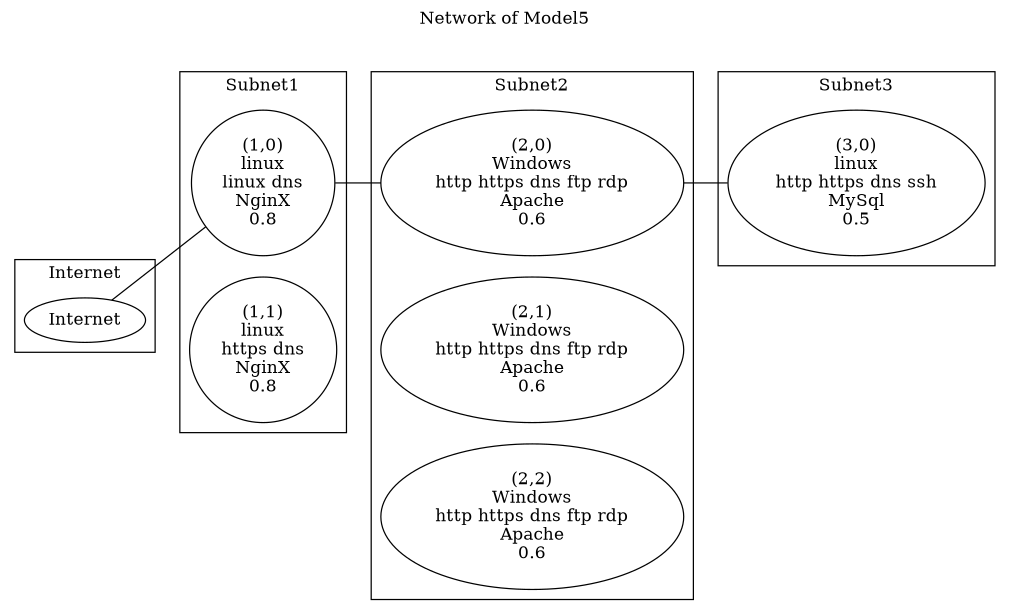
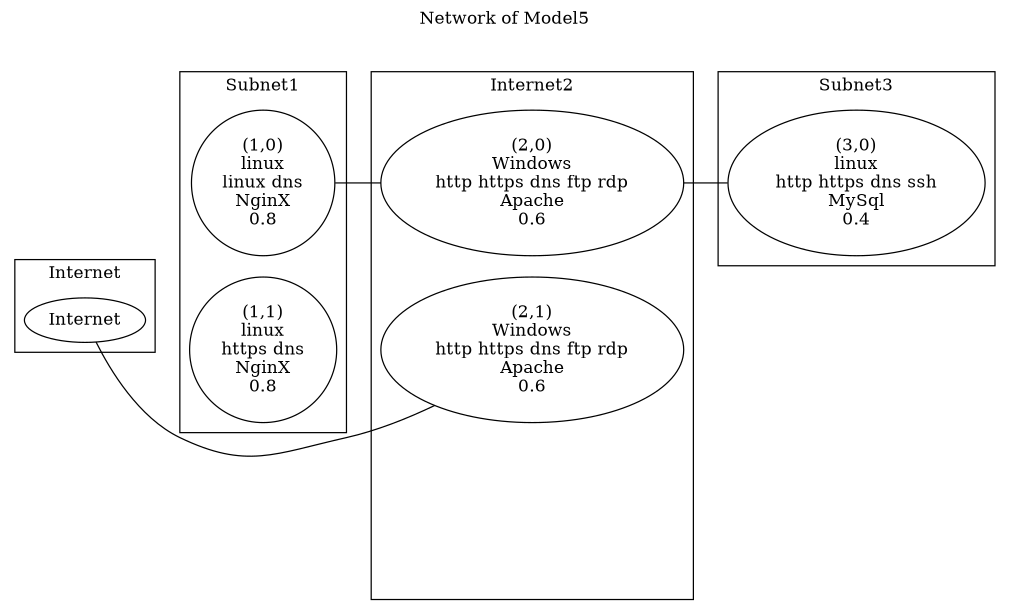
(532, 86) -> (532, 86)
(857, 183) -> (857, 183)
(164, 260) -> (245, 456)
(532, 517) -> none
